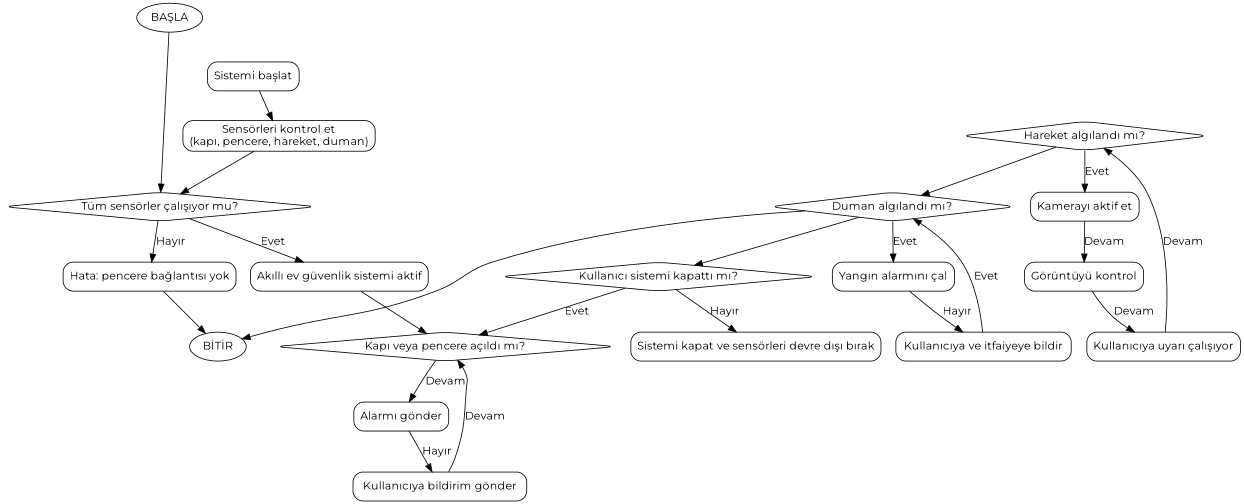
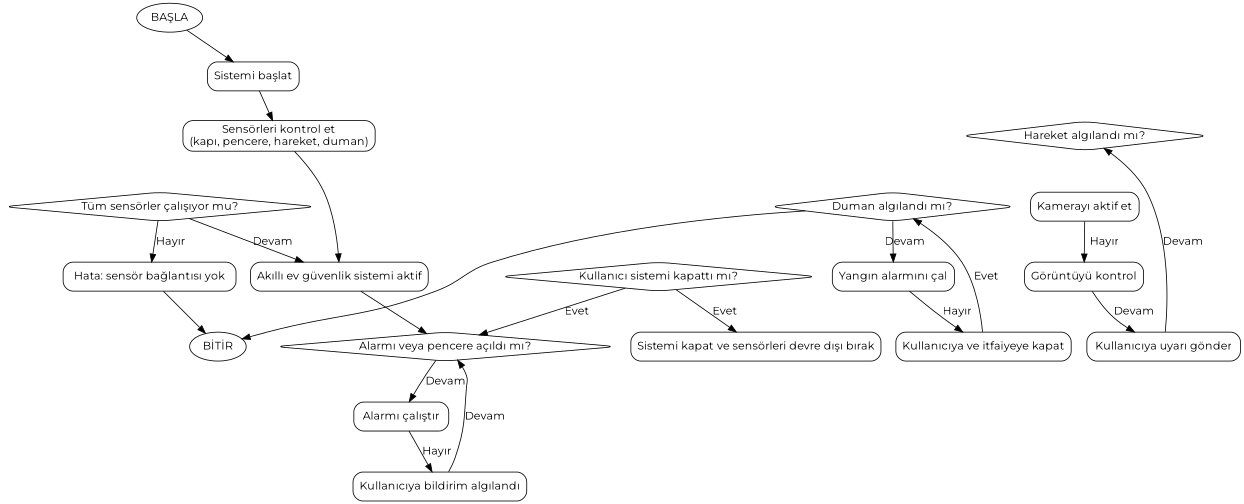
(165, 108) -> (207, 44)
(1085, 167) -> none
(993, 170) -> none
(221, 171) -> (327, 198)
(781, 240) -> none
(273, 242) -> (273, 242)
(905, 242) -> (905, 242)
(1105, 242) -> (1105, 242)
(150, 277) -> (150, 277)
(725, 312) -> (725, 312)
(446, 347) -> (446, 347)
(983, 347) -> (983, 347)
(1164, 347) -> (1164, 347)
(401, 417) -> (401, 417)
(440, 487) -> (440, 487)
